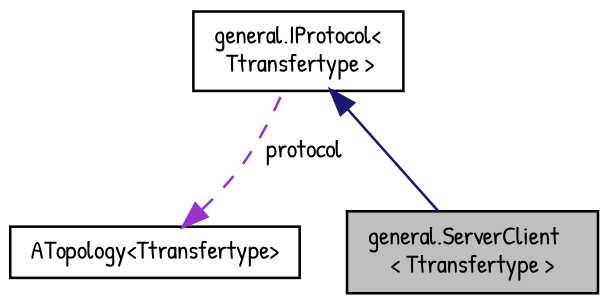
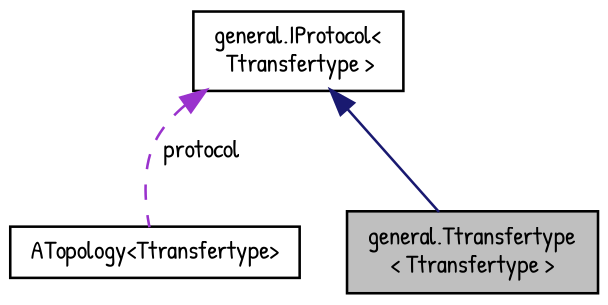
(249, 155) -> (149, 160)
(473, 252) -> (473, 252)
